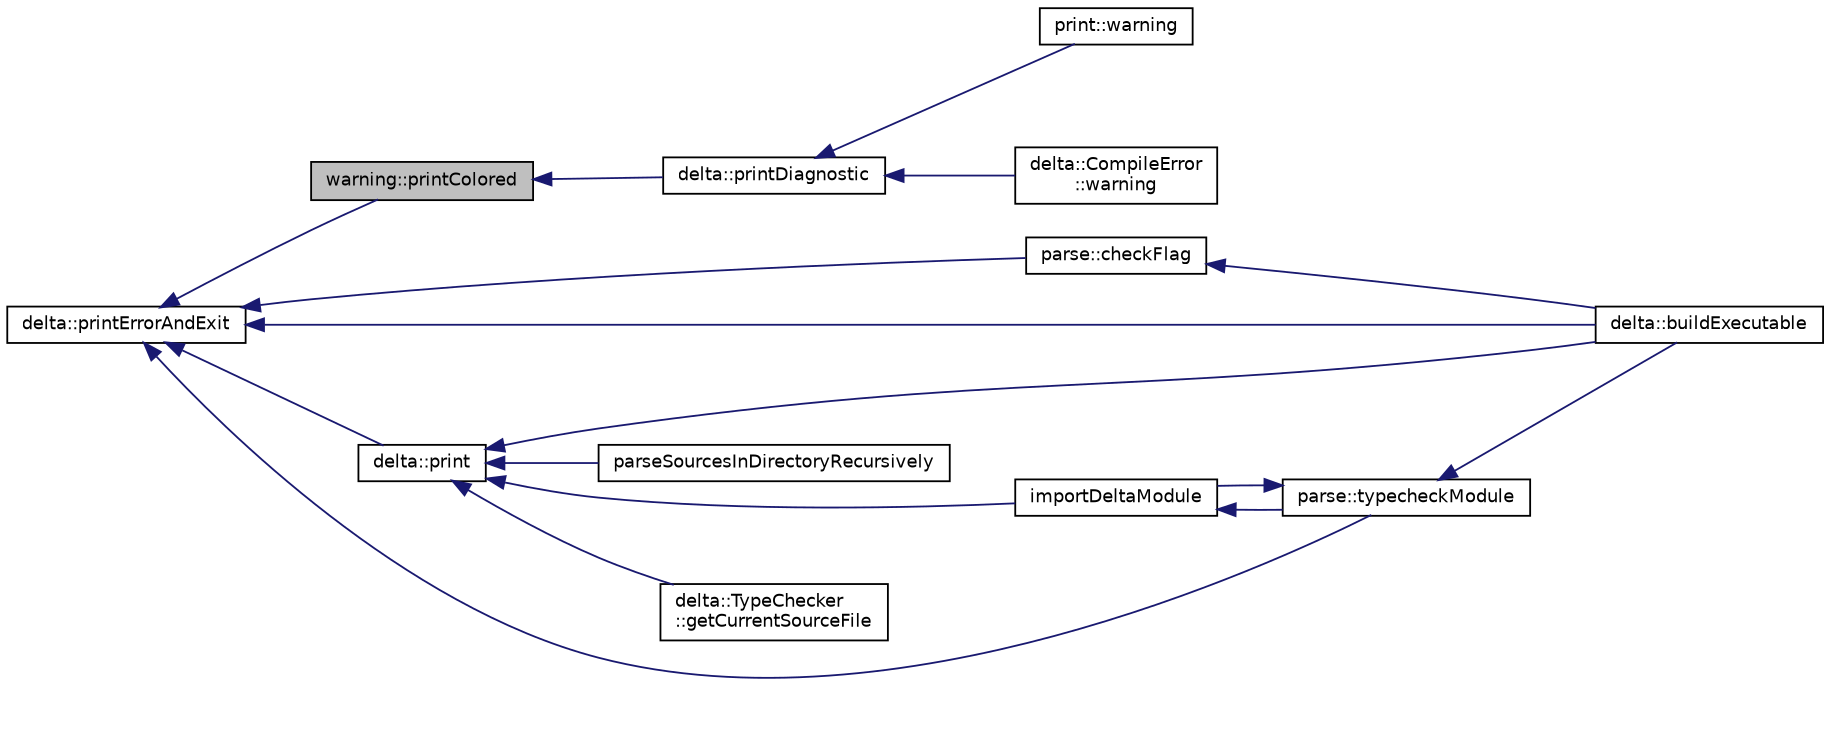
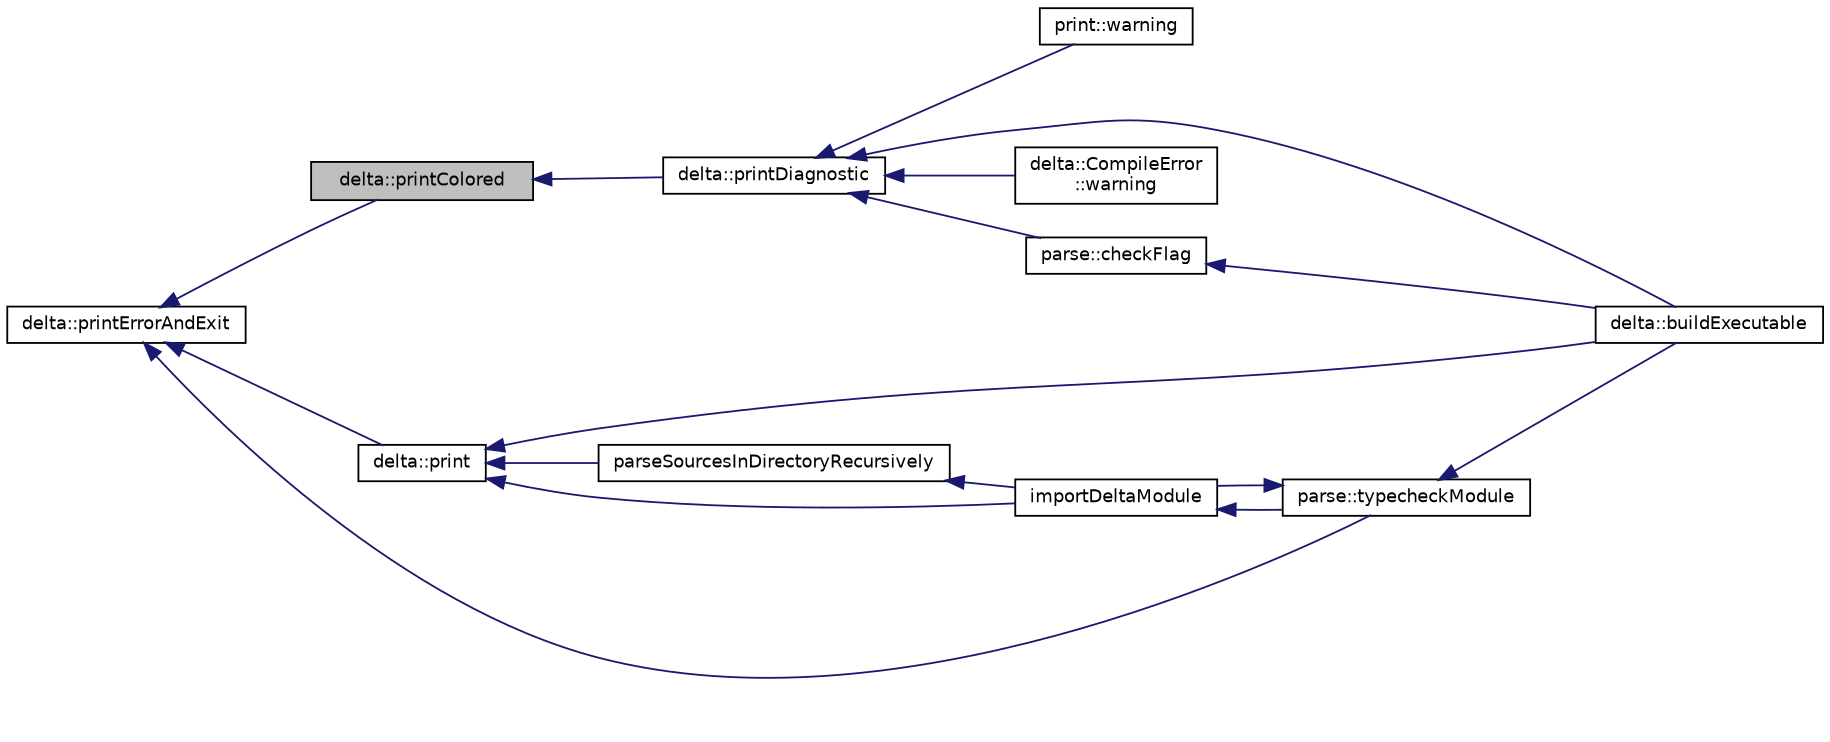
(422, 181) -> (422, 181)
(642, 275) -> (954, 218)
(930, 325) -> (1285, 146)
none -> (990, 485)
(774, 612) -> none
